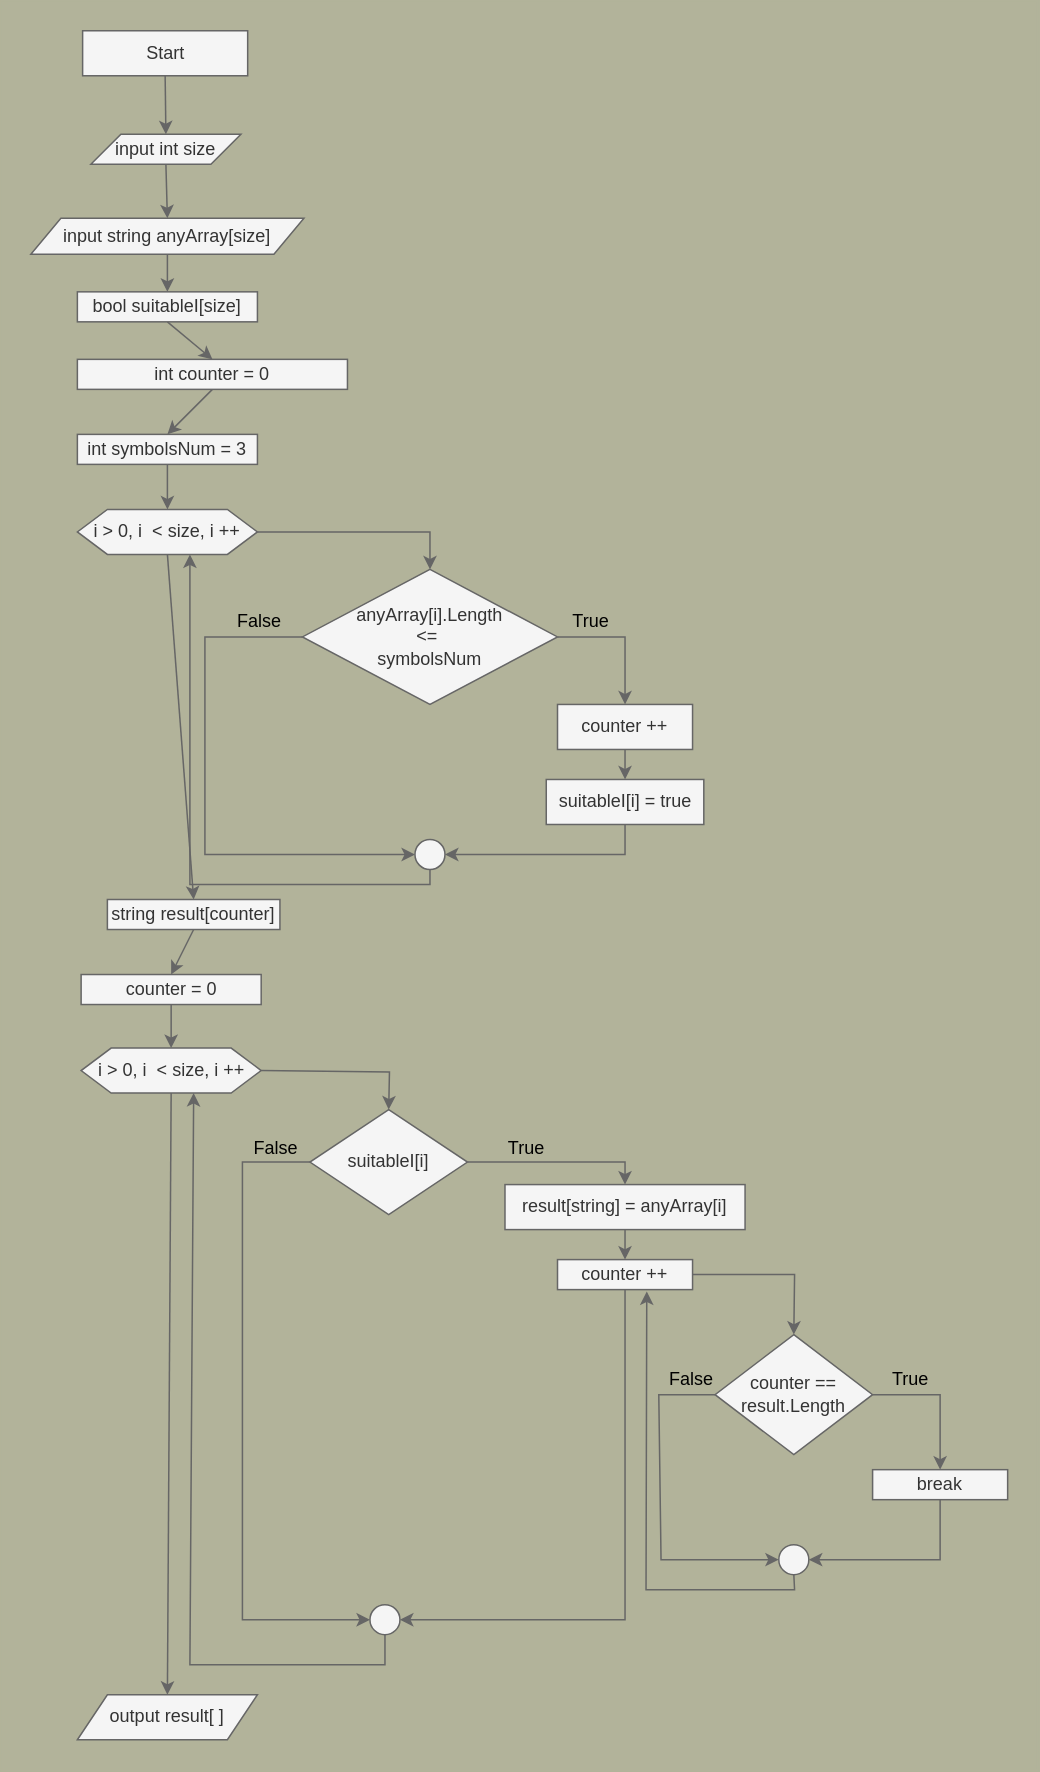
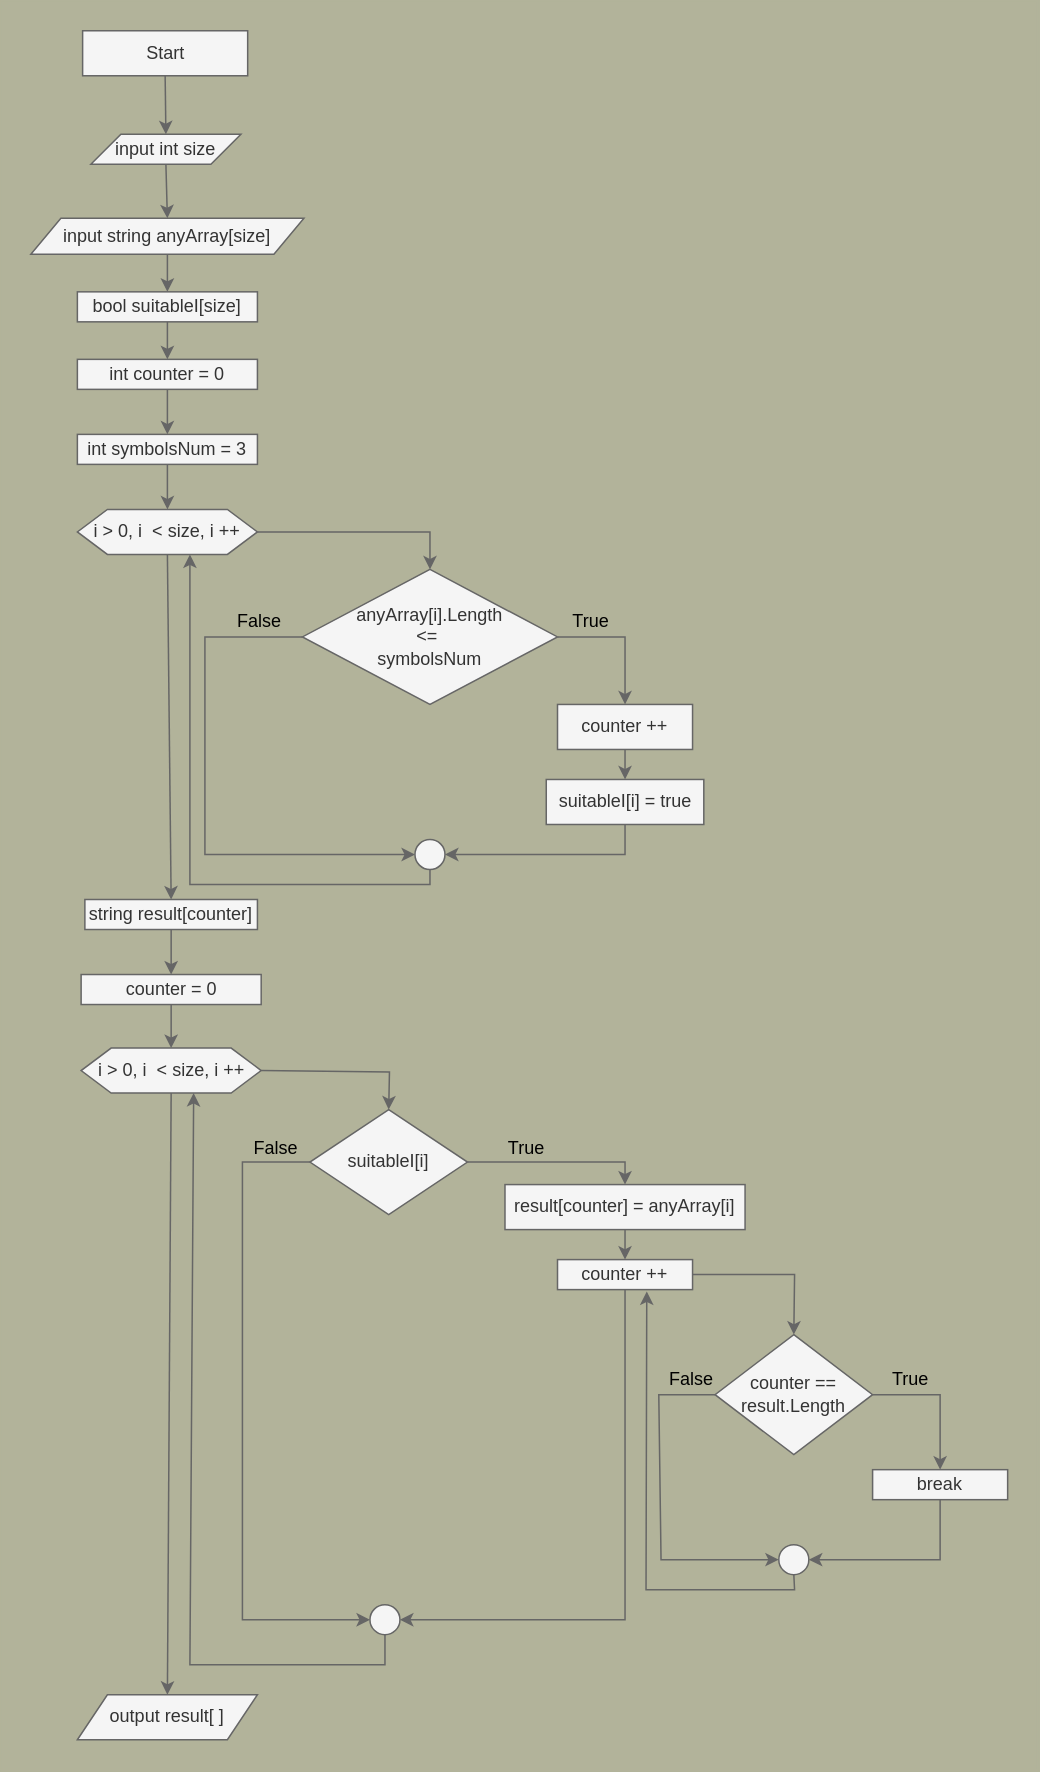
(212, 374) -> (167, 374)
(194, 914) -> (171, 914)
(625, 1207) -> (625, 1207)
